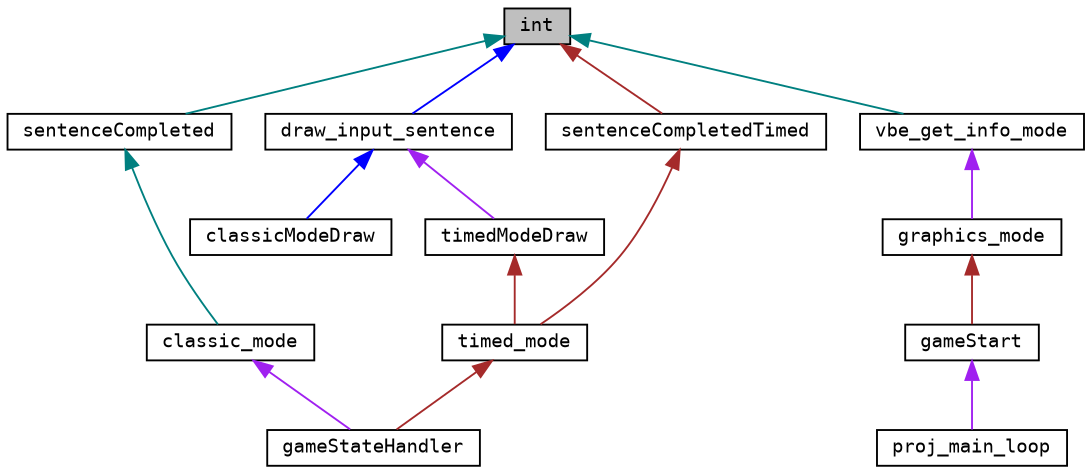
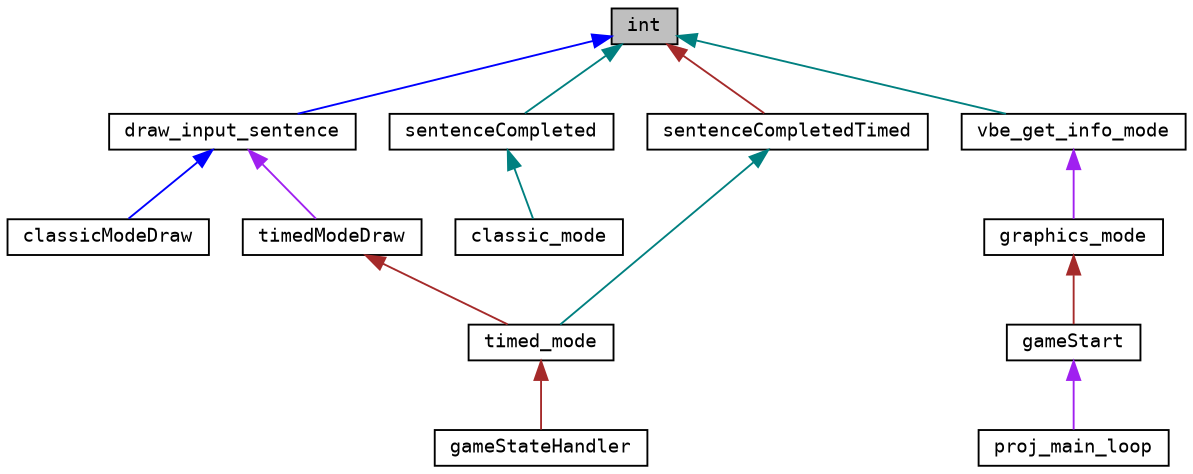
(619, 257) -> (657, 243)
(310, 401) -> none
